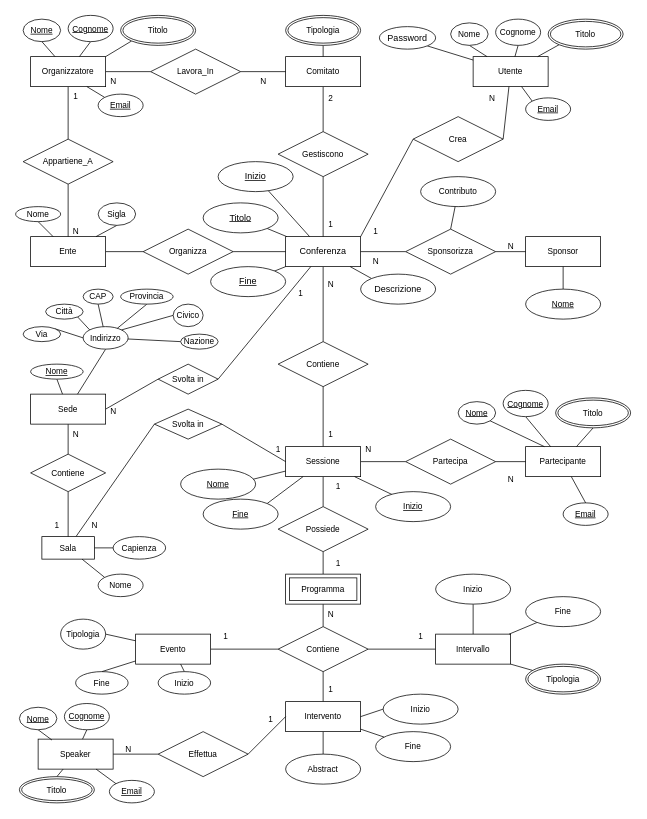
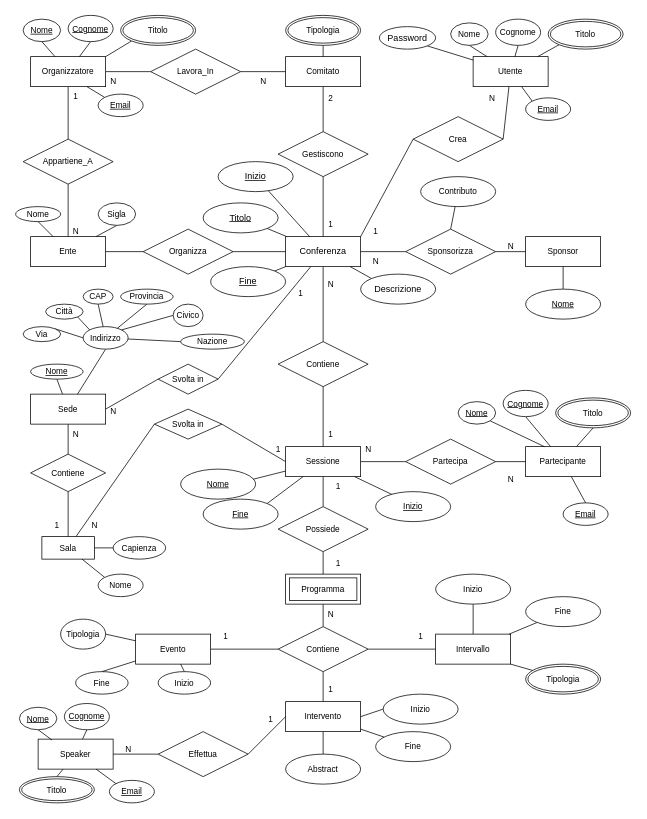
(199, 342) -> (212, 342)
